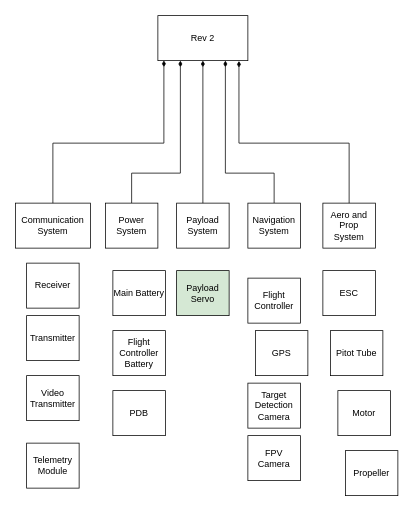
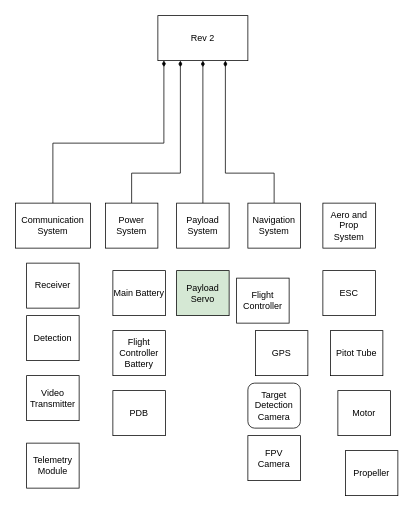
(323, 143) -> none
(274, 300) -> (263, 300)
(53, 338) -> (53, 338)
(274, 405) -> (274, 405)
